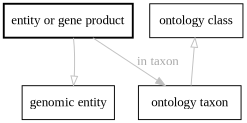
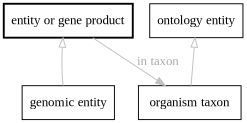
(196, 21) -> (196, 21)
(75, 57) -> (62, 66)
(190, 103) -> (190, 103)
